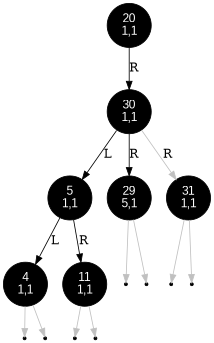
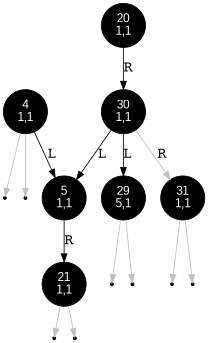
(134, 155) -> (128, 155)
(50, 237) -> (43, 151)
(85, 284) -> (64, 284)
